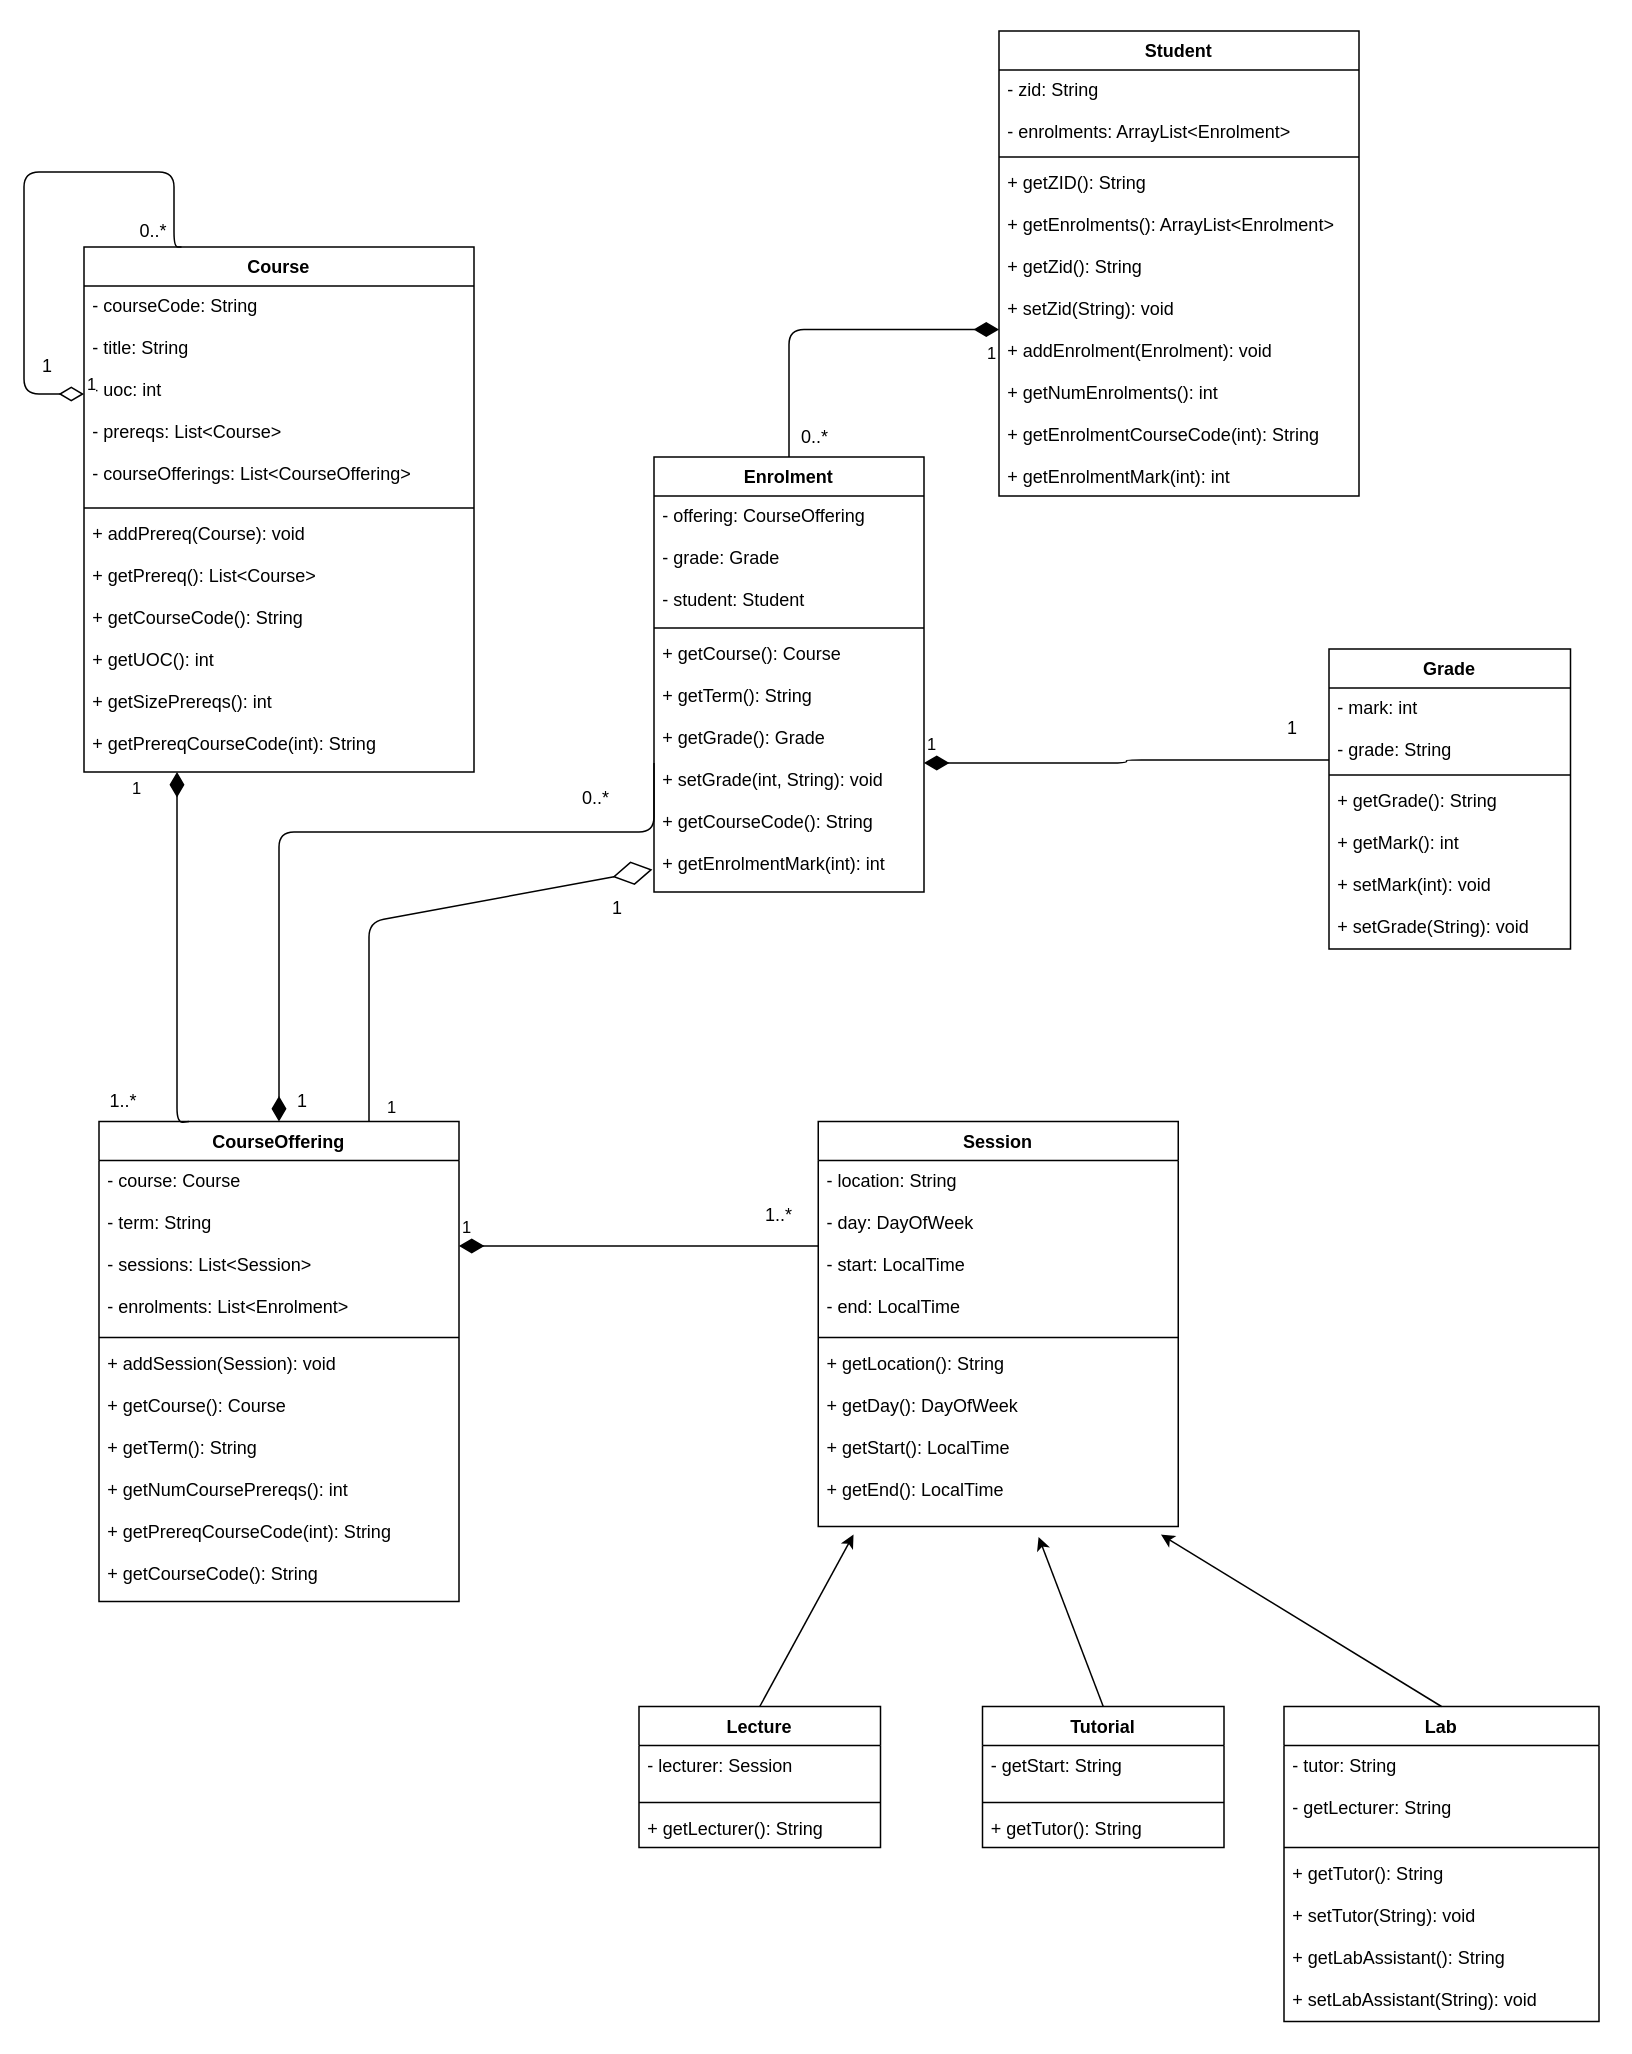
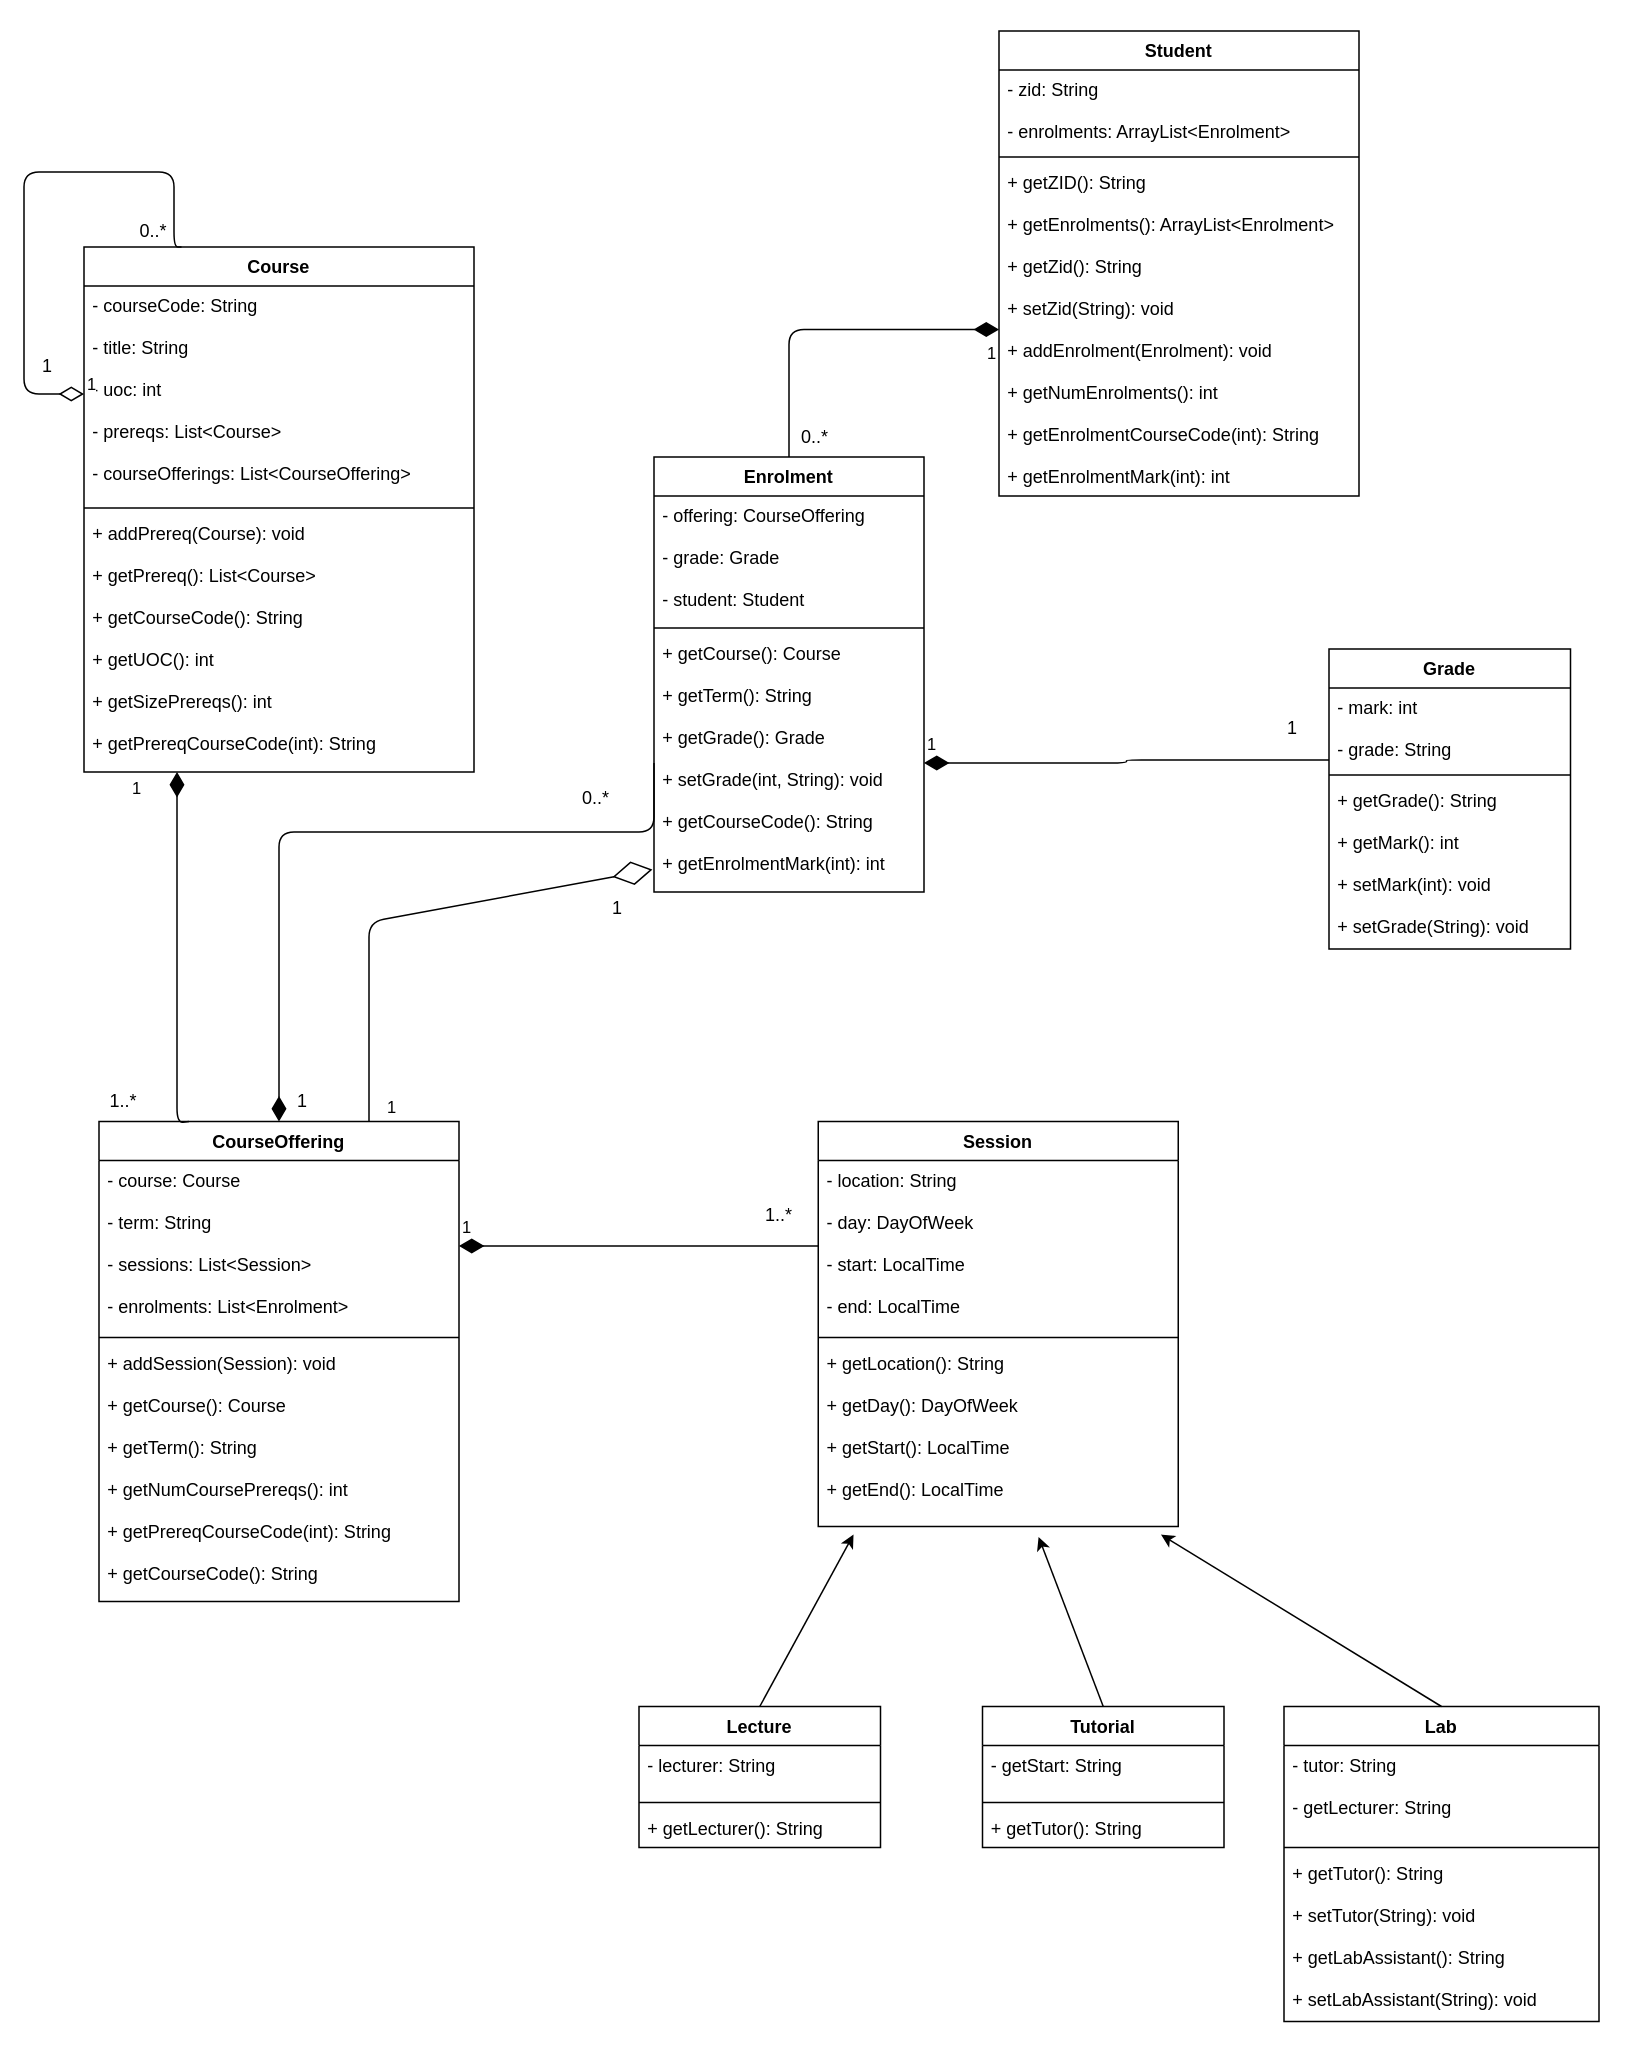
(731, 1766) -> (726, 1766)
